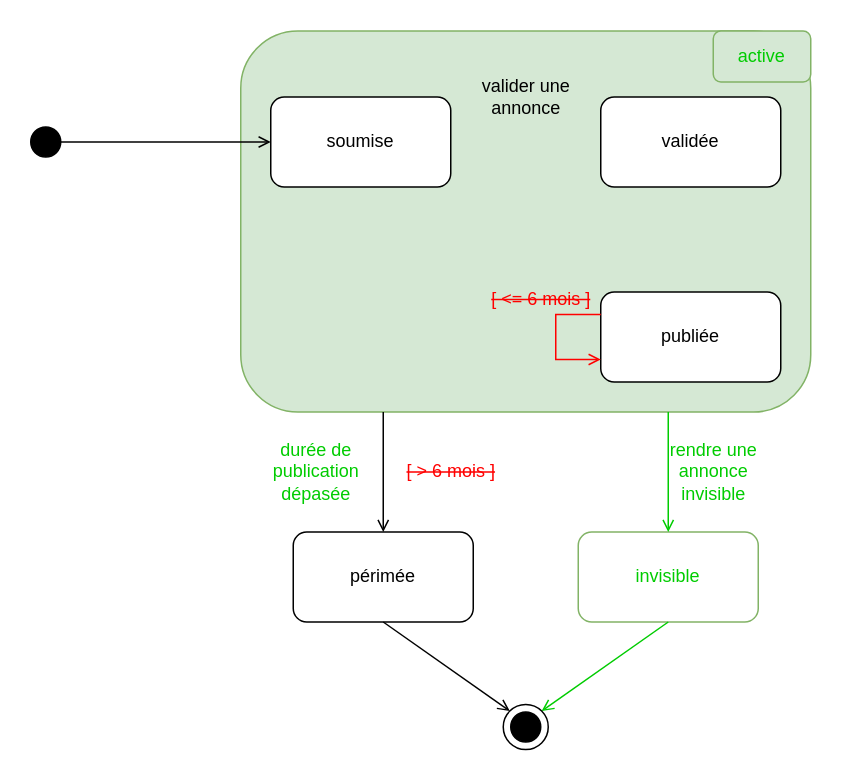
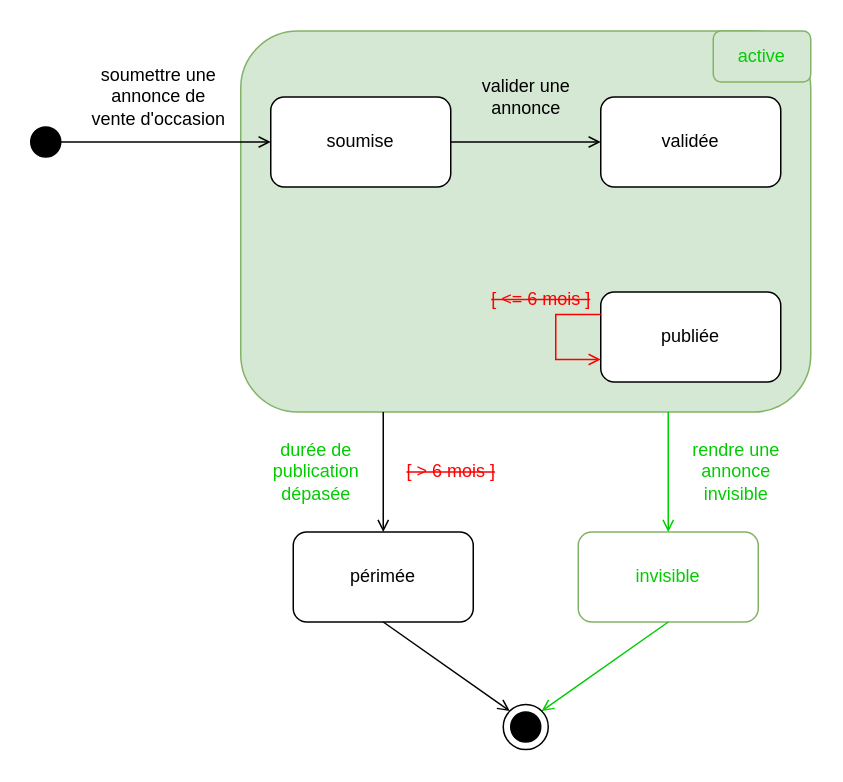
none -> (158, 97)
none -> (524, 142)
(713, 472) -> (736, 472)
